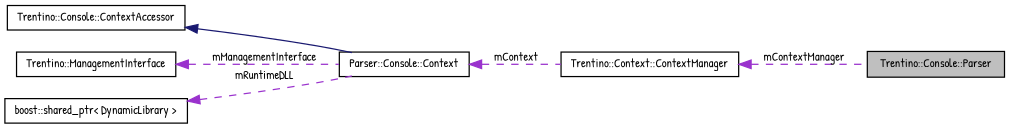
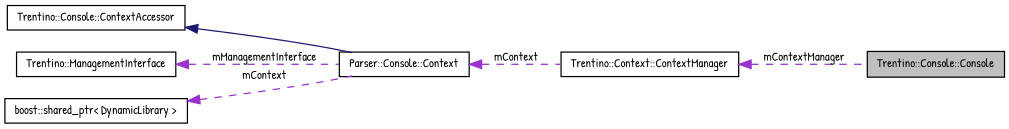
(936, 64) -> (936, 64)
(263, 76) -> (263, 76)
